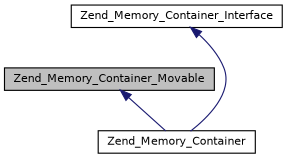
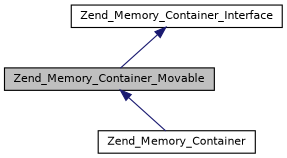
(225, 85) -> (139, 51)
